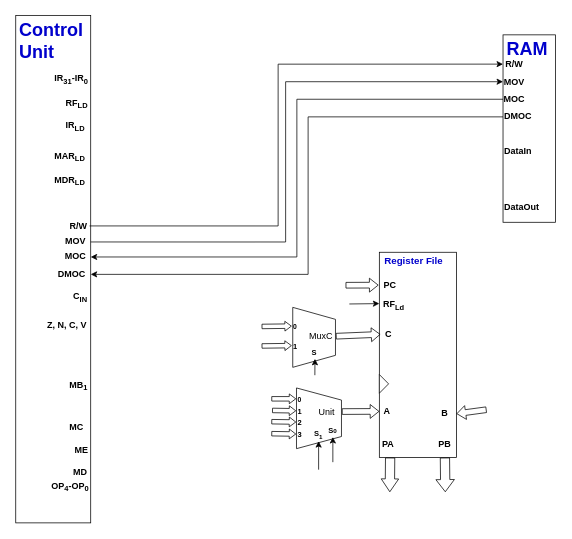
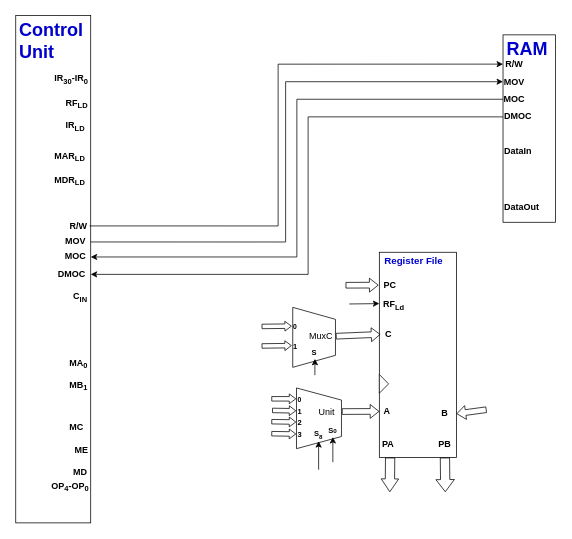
(75, 79) -> (75, 79)
(66, 325) -> none
none -> (80, 361)
(318, 434) -> (318, 434)
